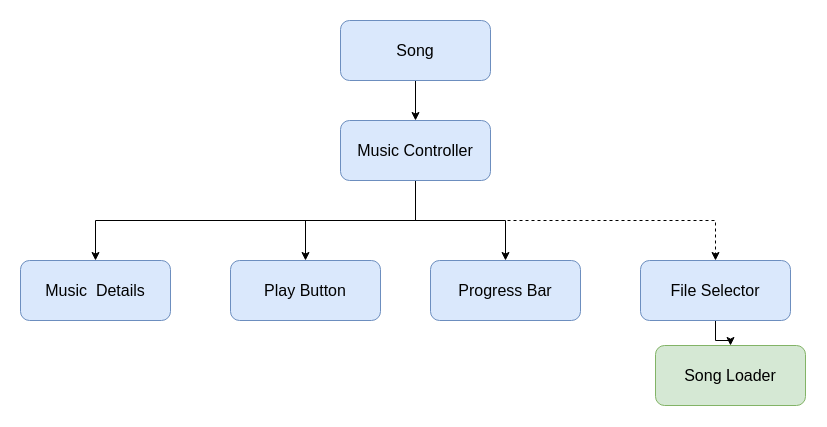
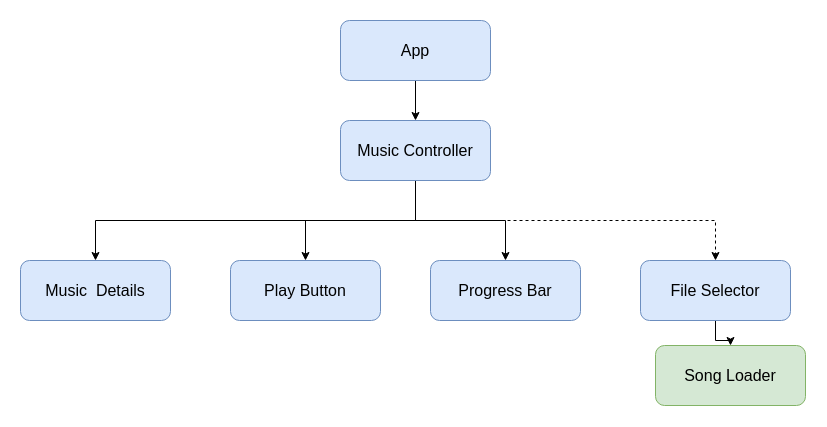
(416, 51) -> (416, 51)
